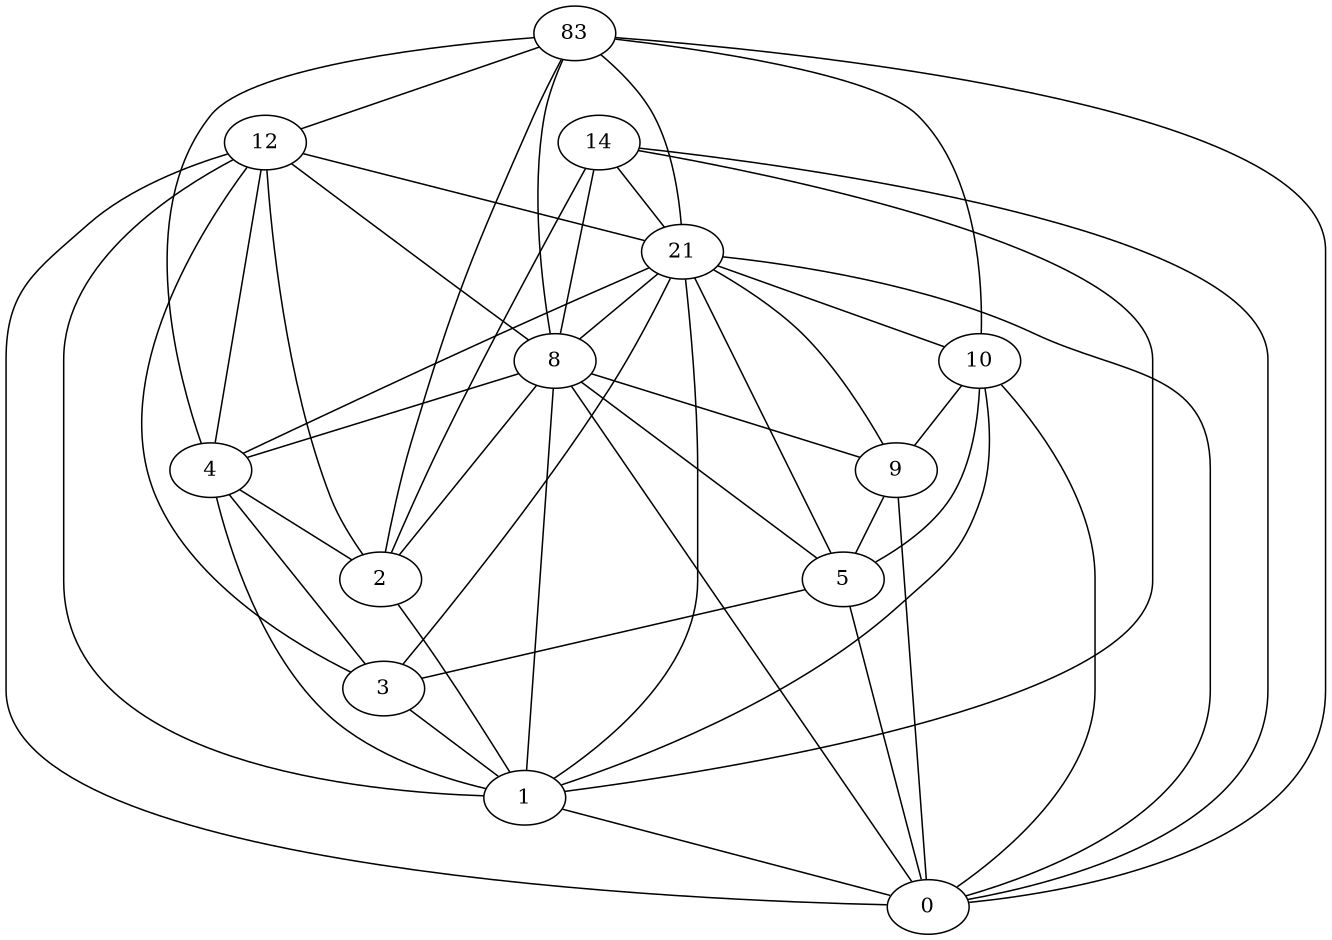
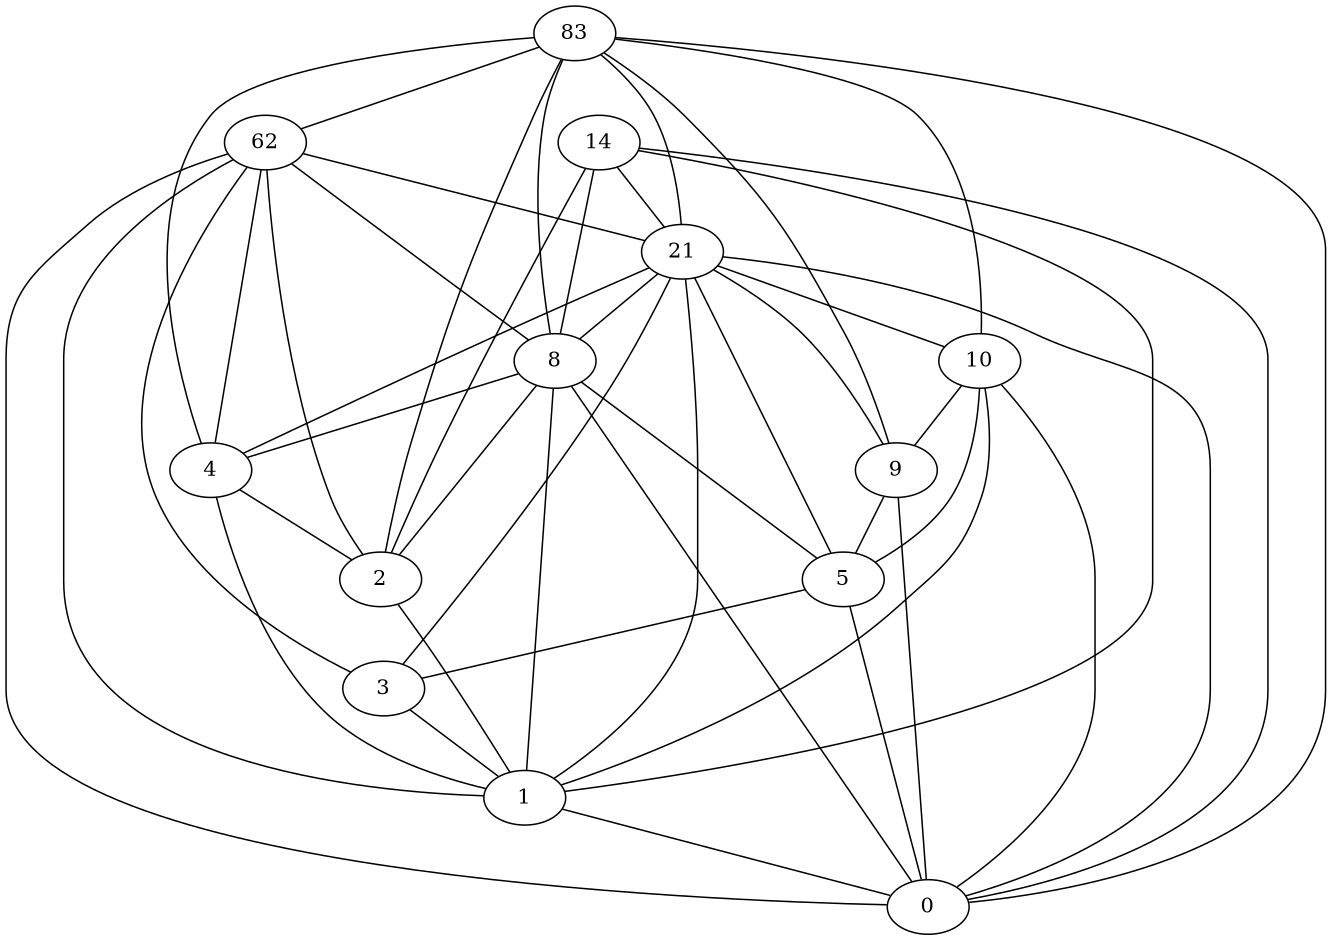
(265, 143) -> (265, 143)
(726, 416) -> (779, 224)
(297, 579) -> none
